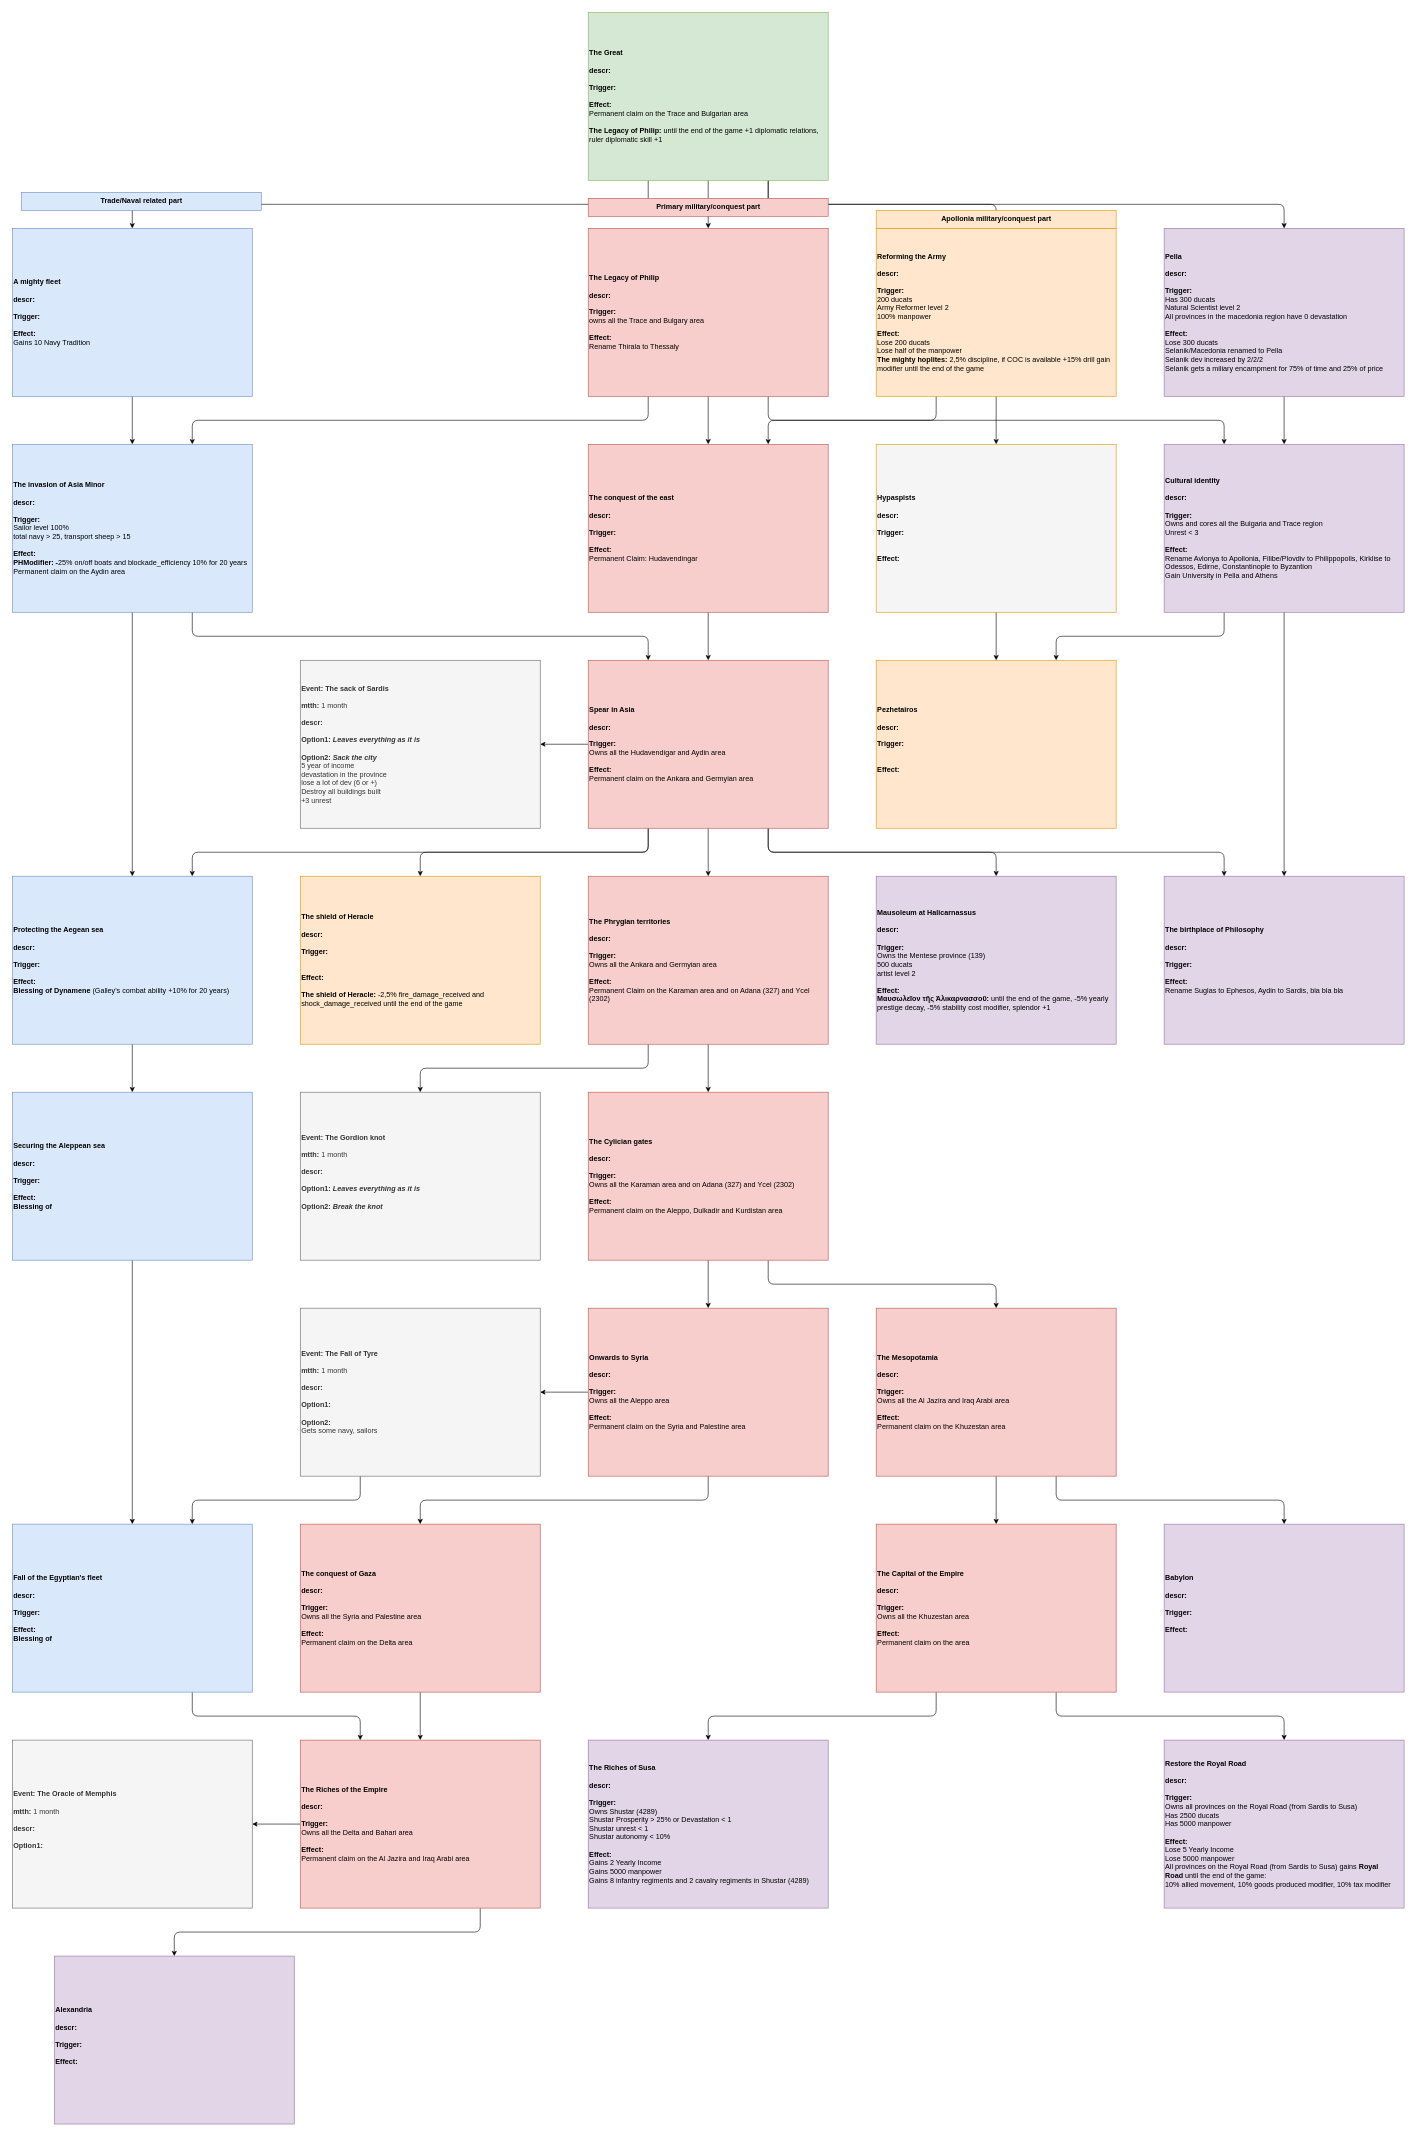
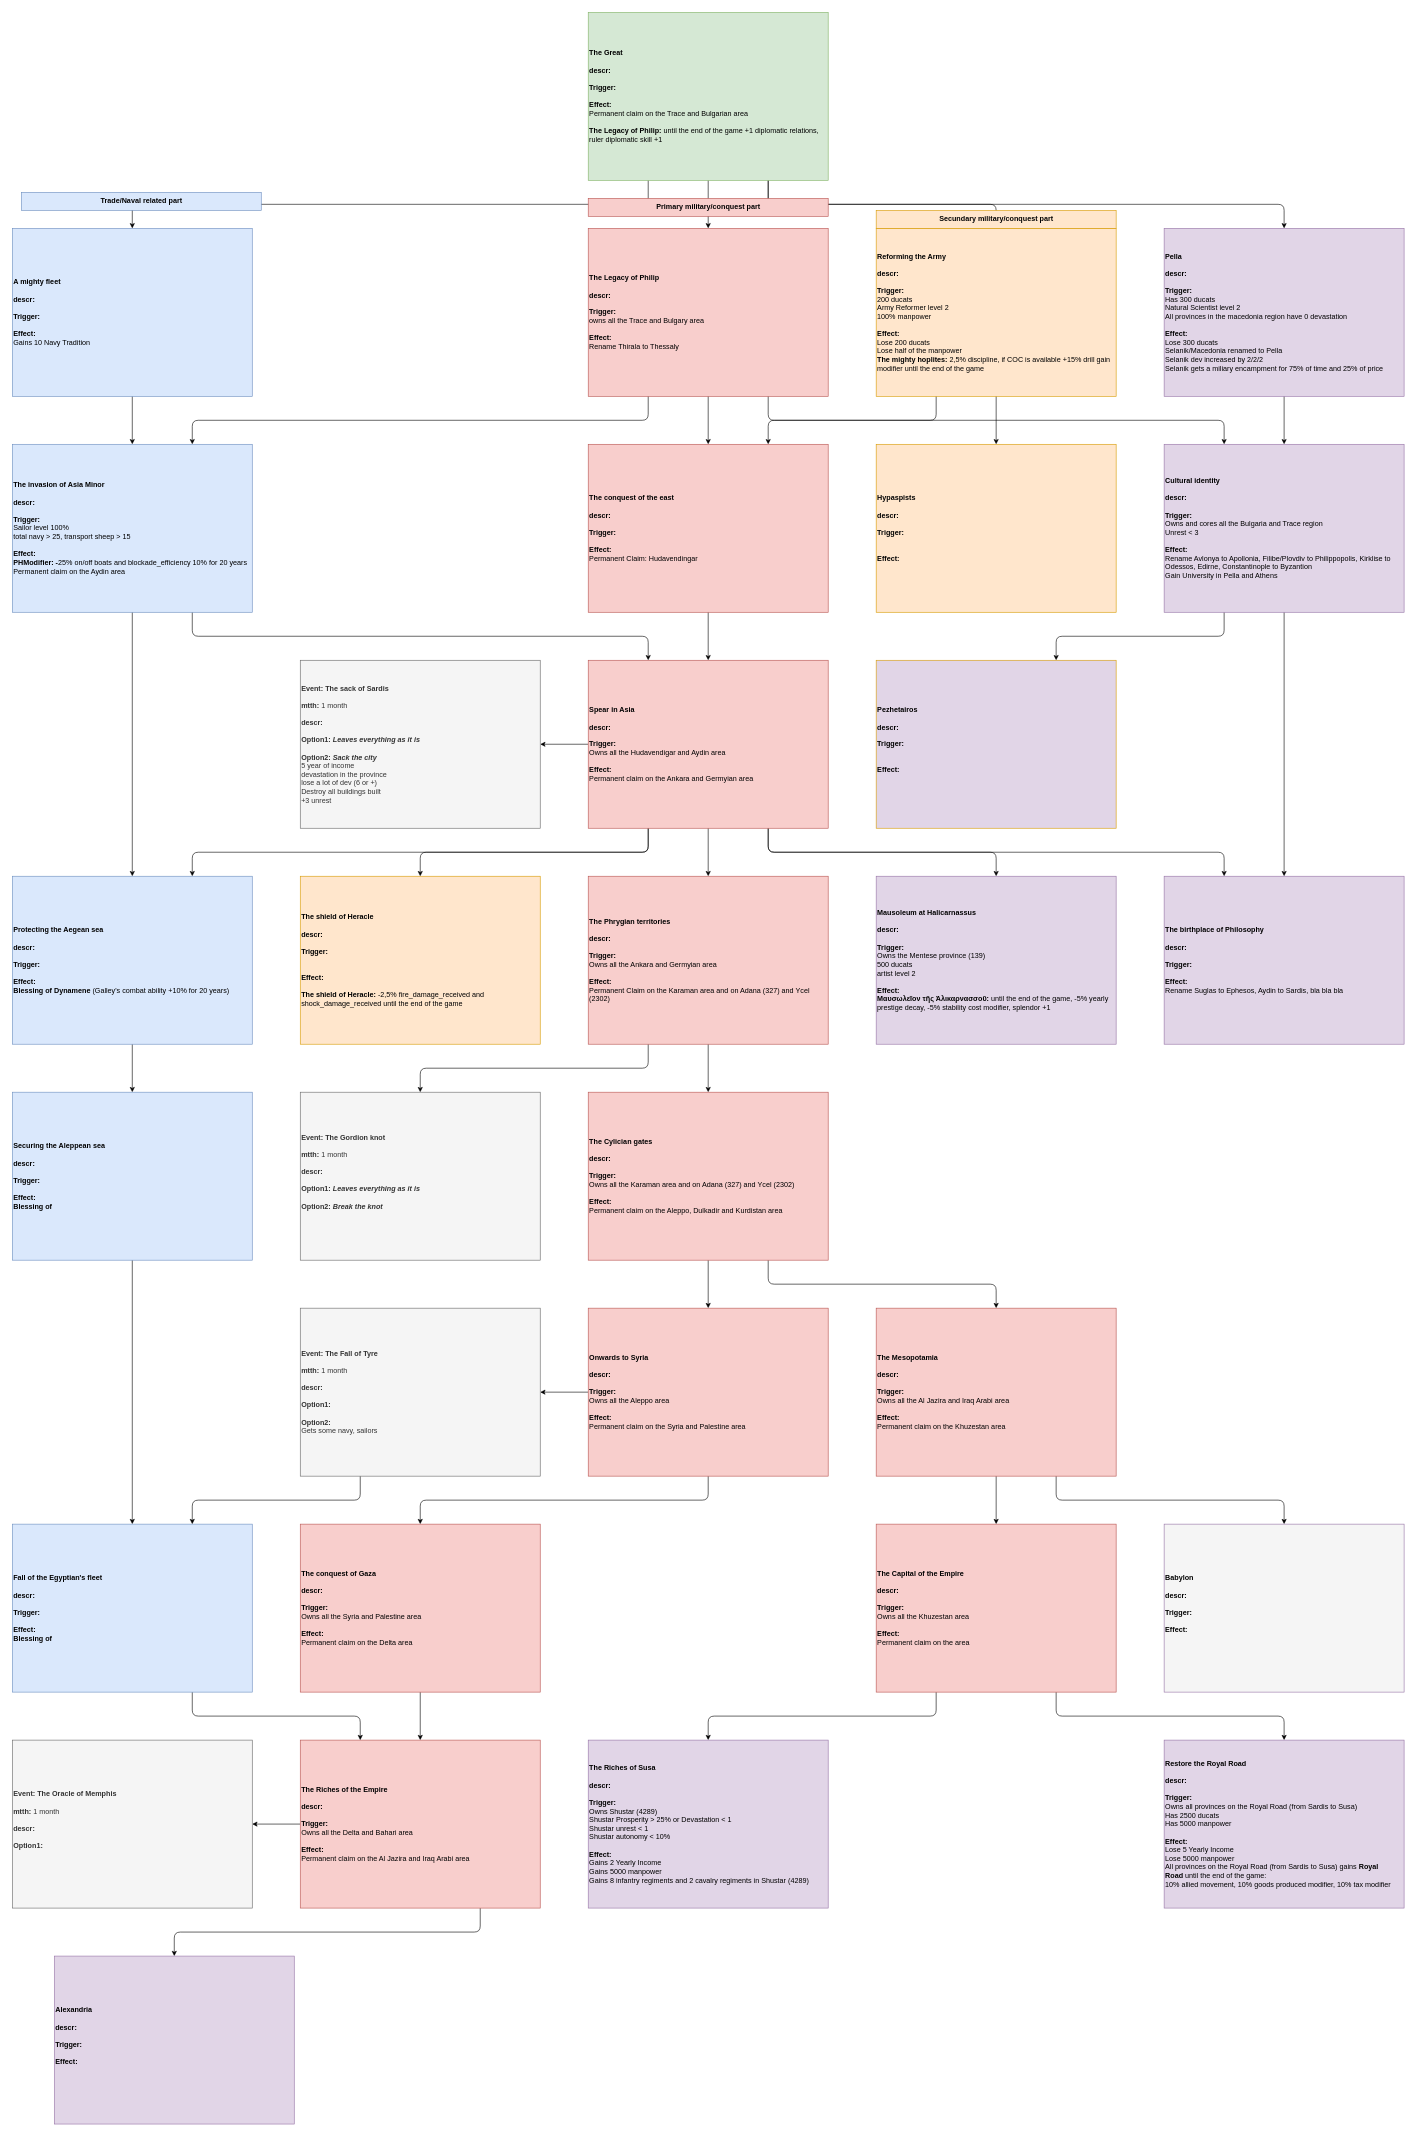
(997, 219) -> (997, 219)
(996, 528) -> (996, 528)
(996, 654) -> none
(996, 744) -> (996, 744)
(1284, 1608) -> (1284, 1608)
